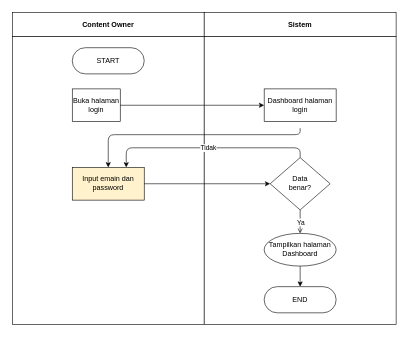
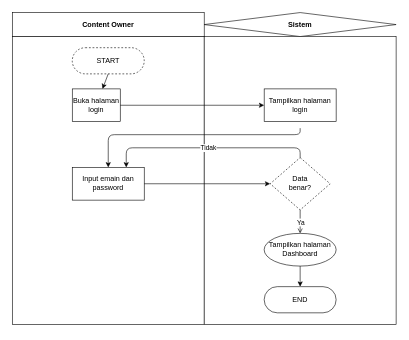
(300, 24) -> (300, 24)
(108, 61) -> (108, 61)
none -> (106, 79)
(300, 105) -> (300, 105)
(108, 184) -> (108, 184)
(300, 184) -> (300, 184)
